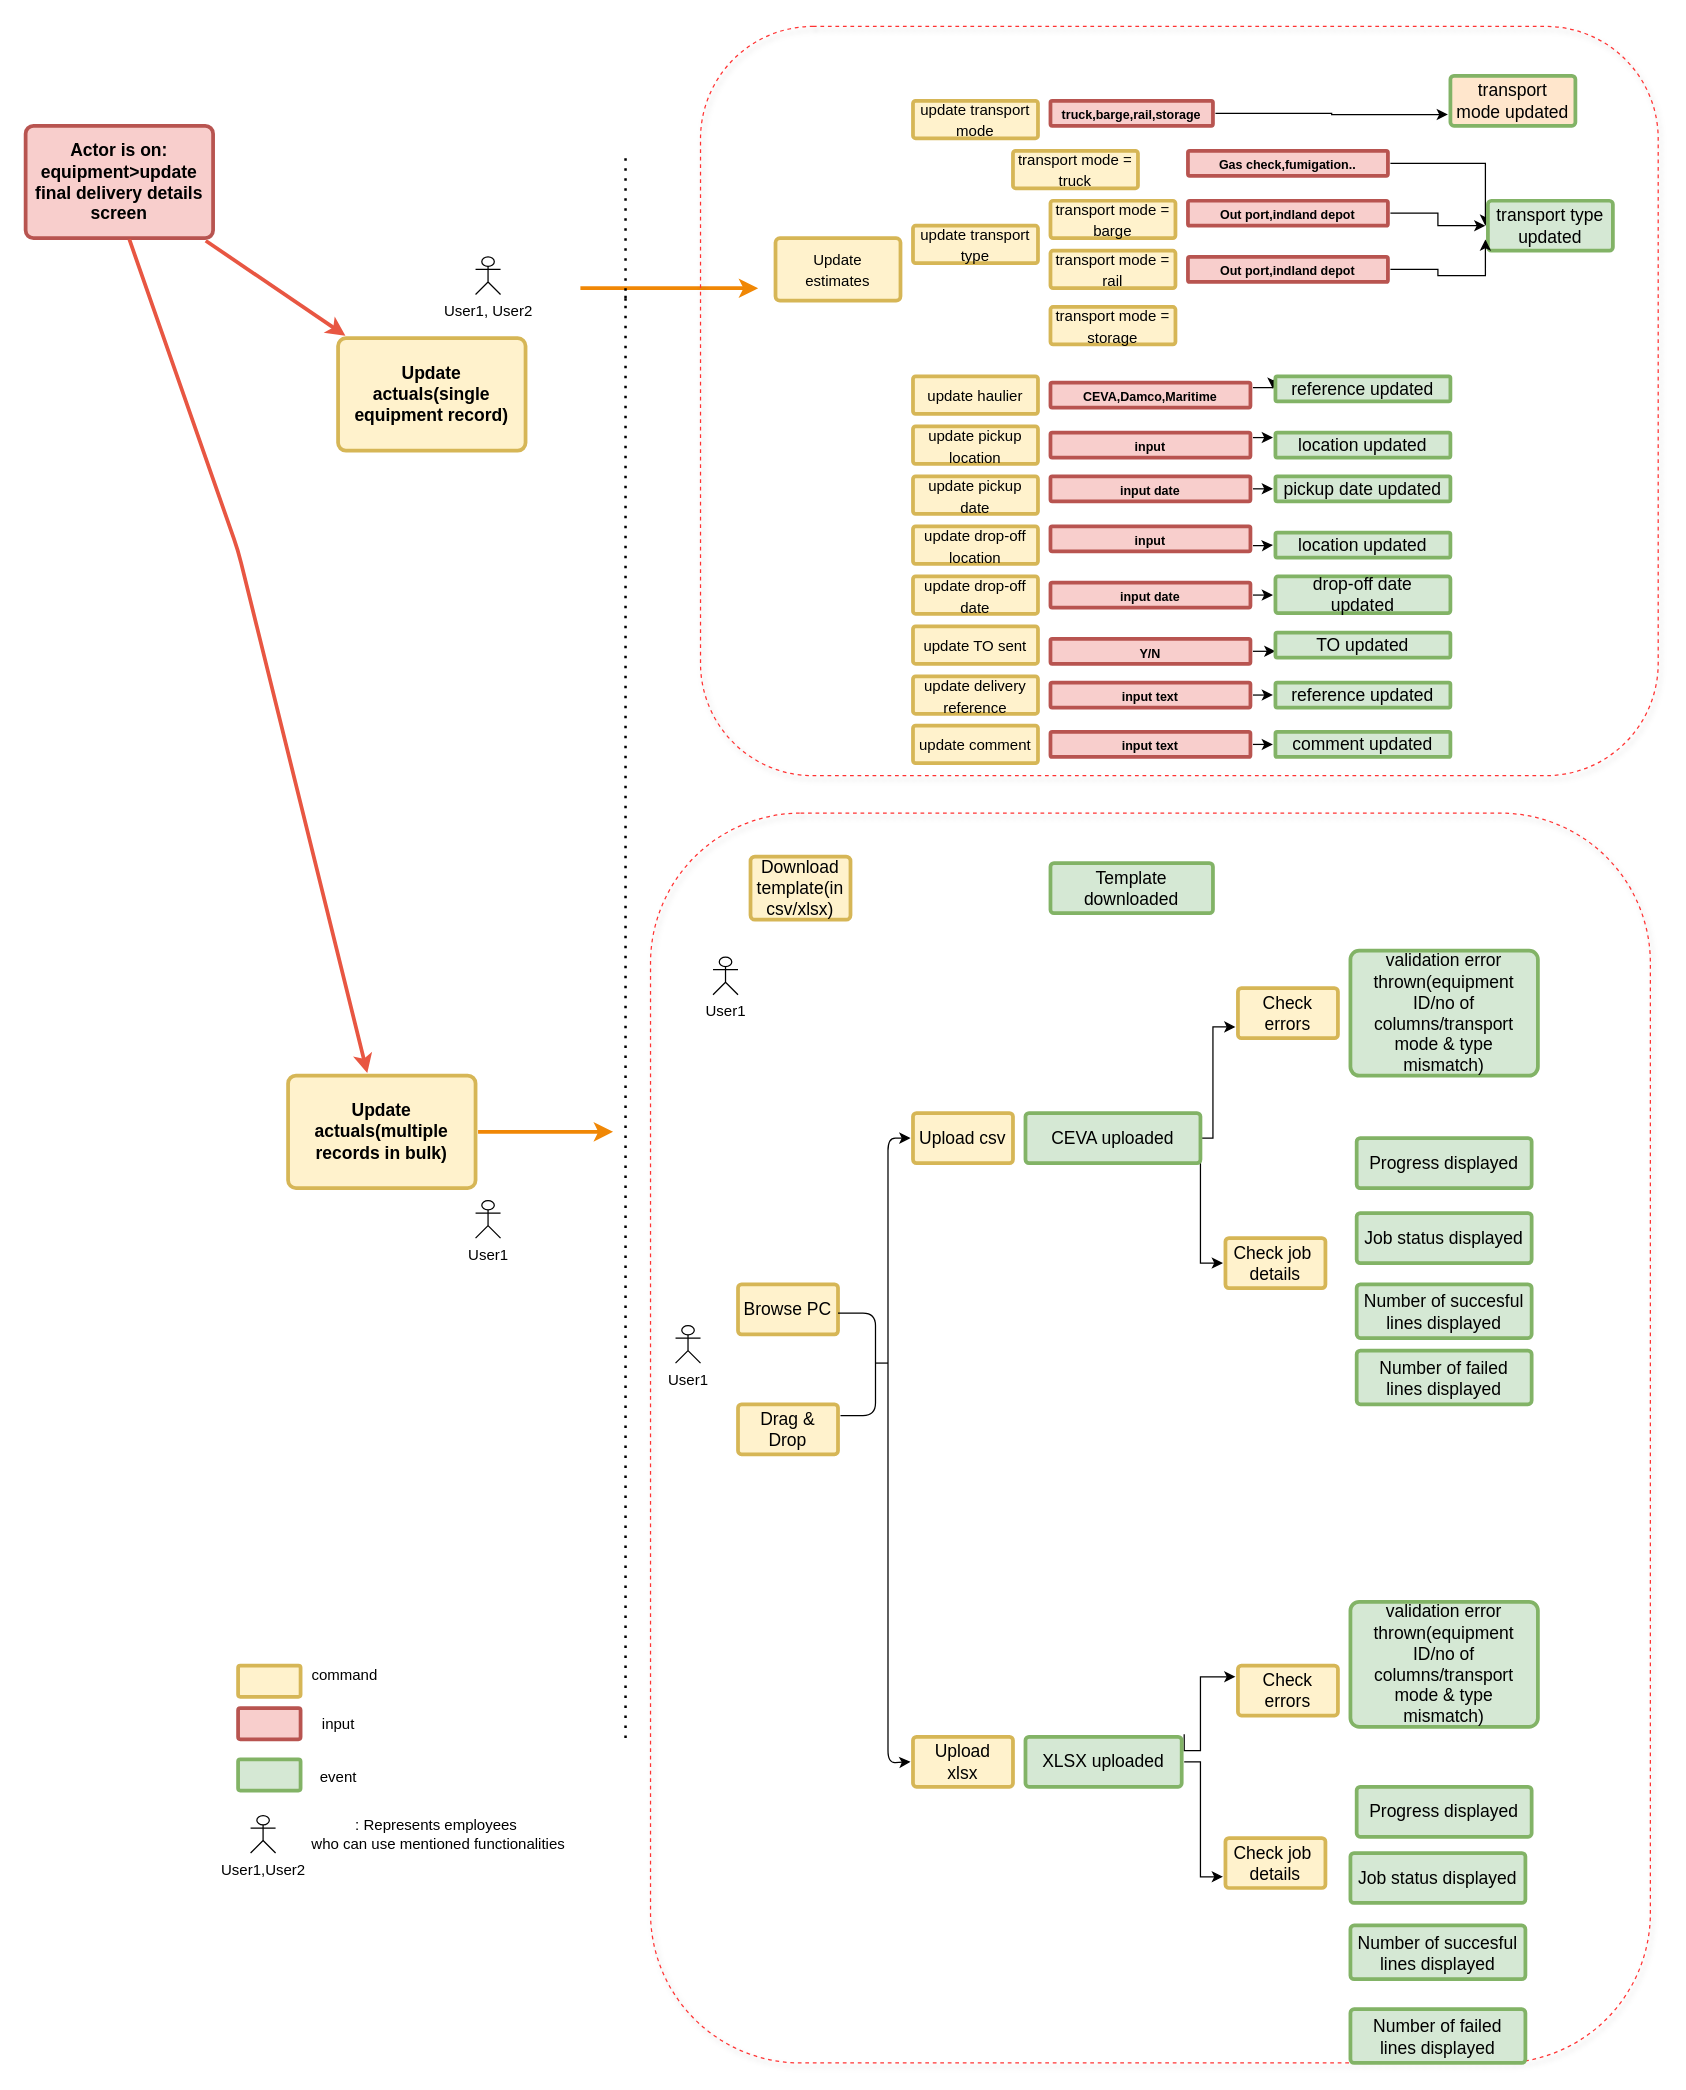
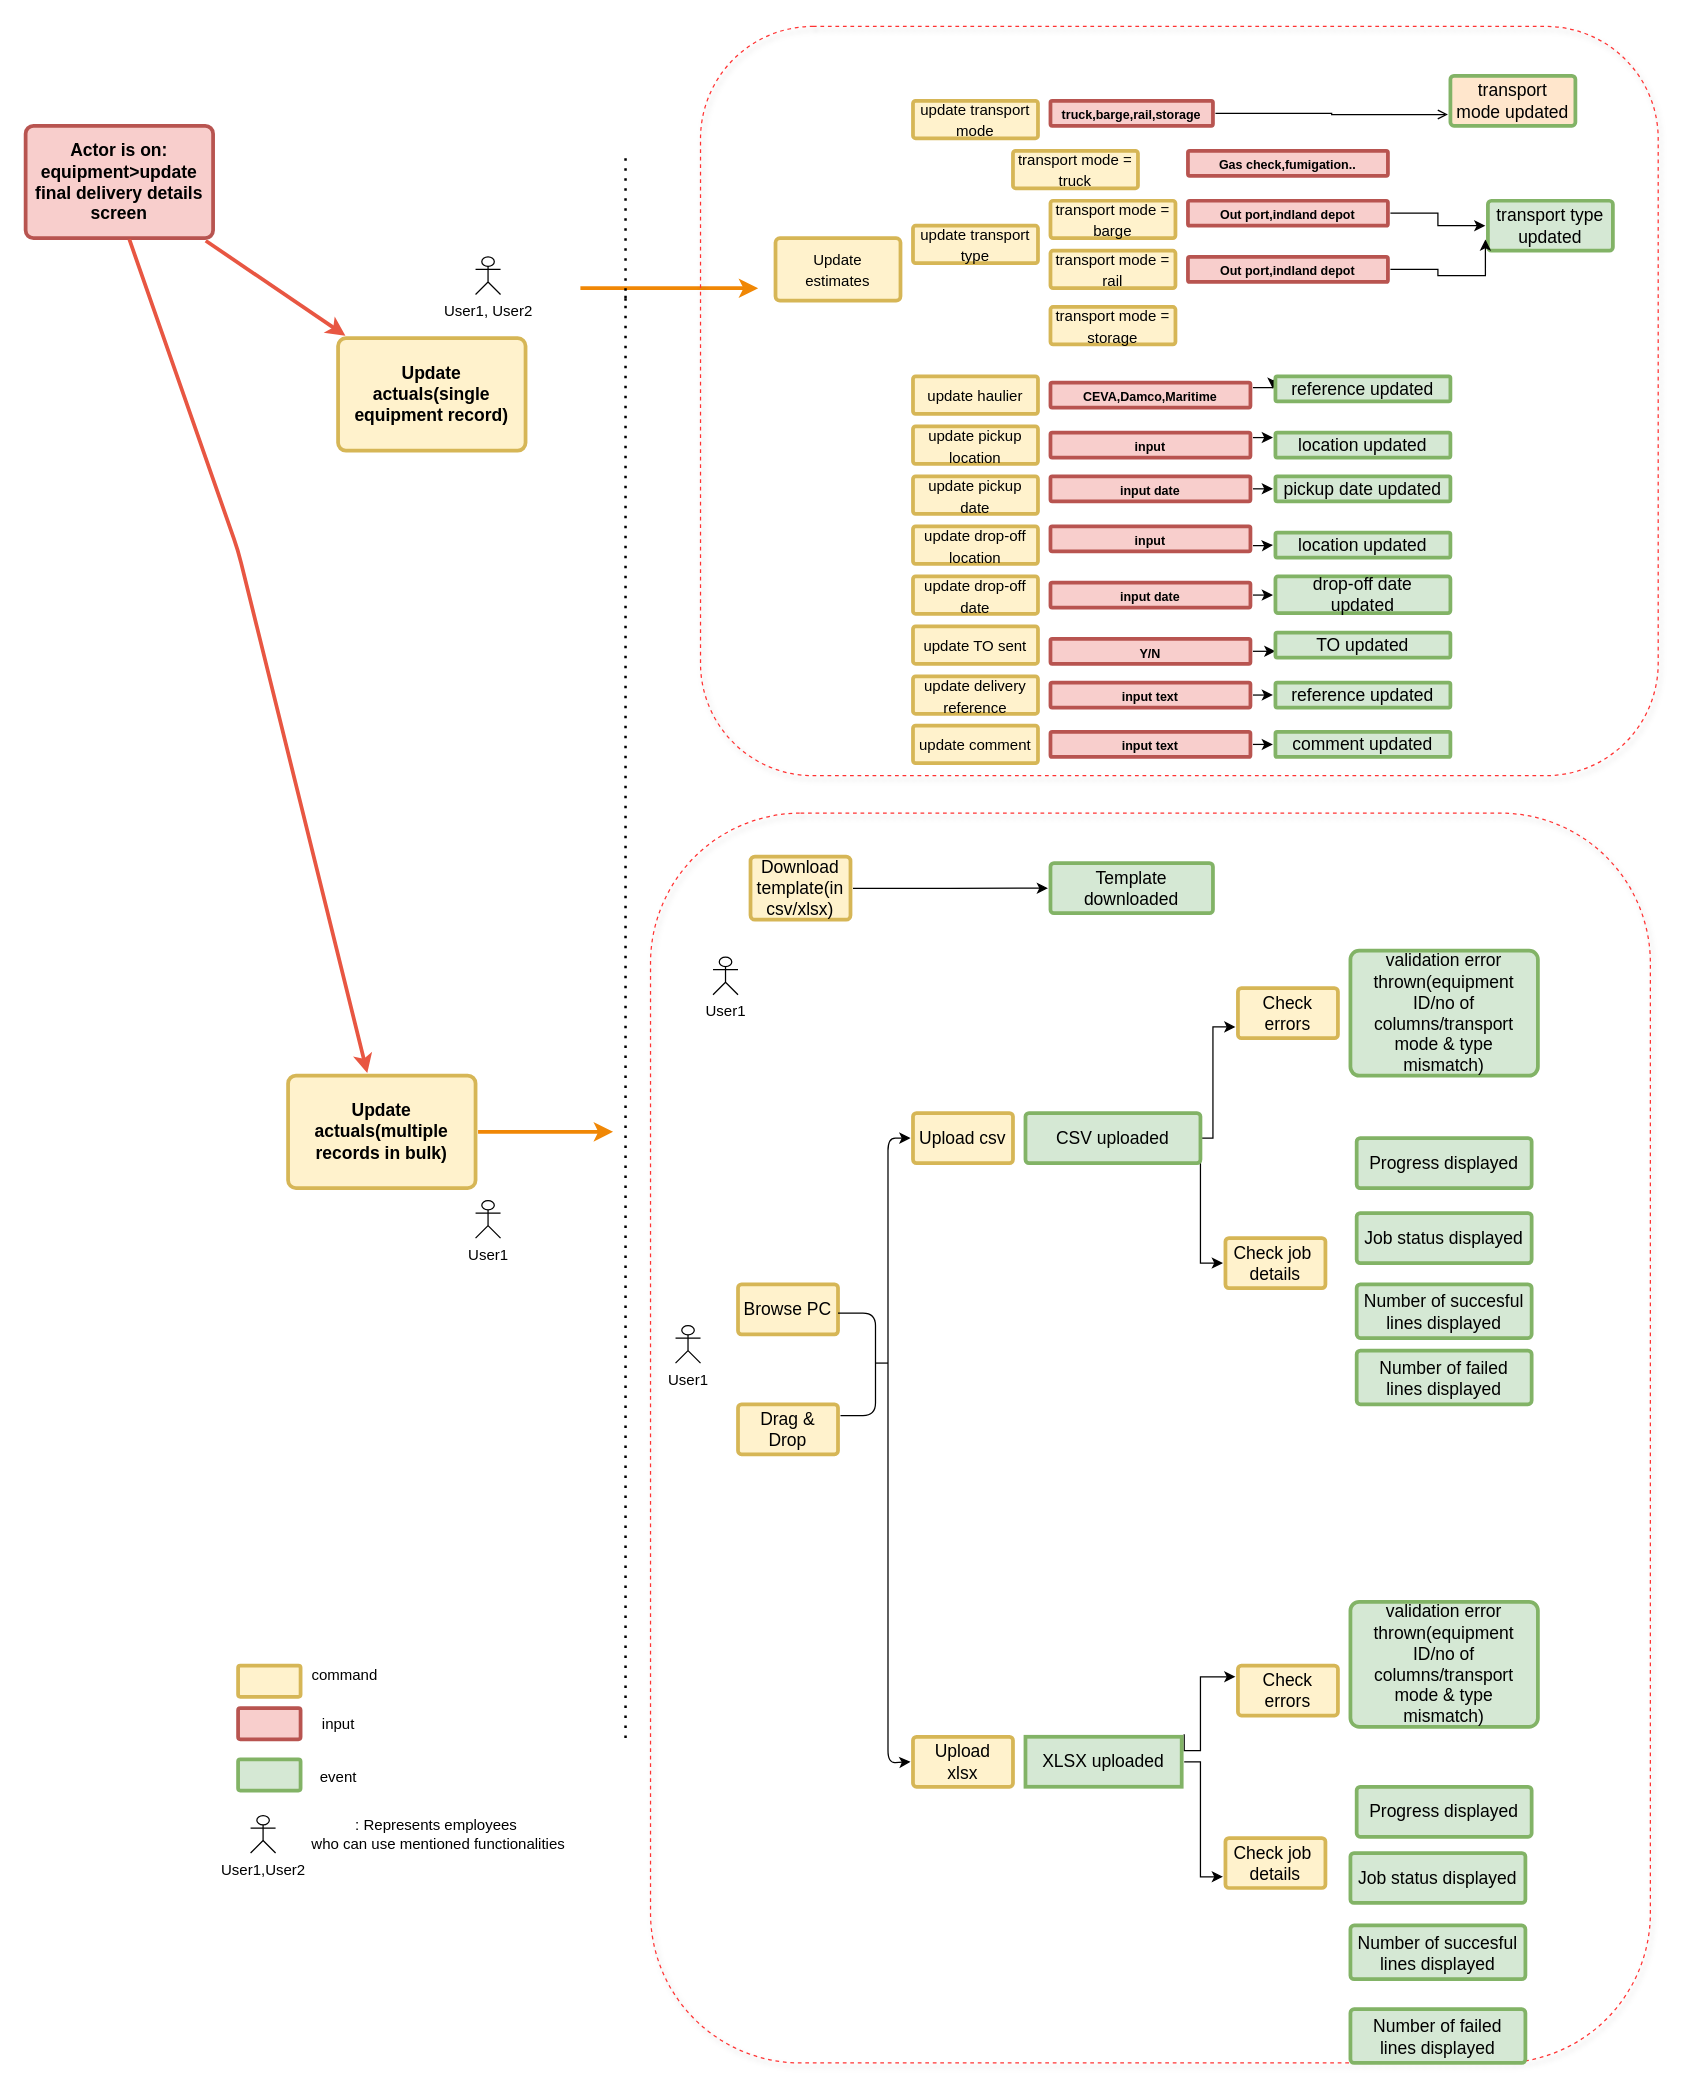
(1438, 114) -> (1440, 114)
(1465, 163) -> none
none -> (947, 888)
(1113, 1138) -> (1113, 1138)
(1104, 1762) -> (1104, 1762)
